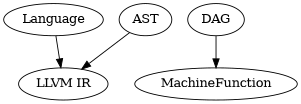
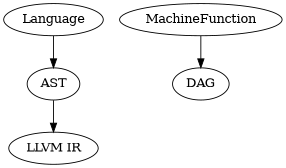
(58, 47) -> (53, 47)
(216, 47) -> (201, 47)
